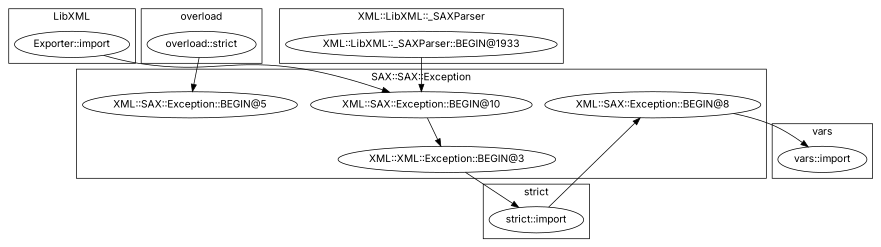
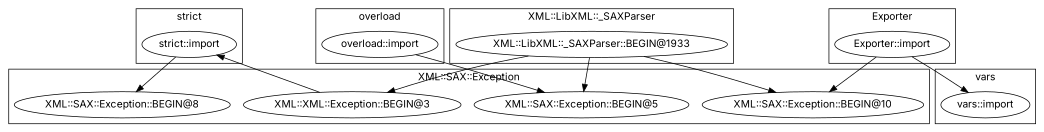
(72, 17) -> (892, 17)
(202, 44) -> (380, 44)
none -> (587, 74)
(421, 78) -> (469, 78)
(761, 121) -> (940, 74)
(433, 129) -> (448, 74)
